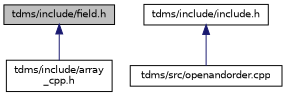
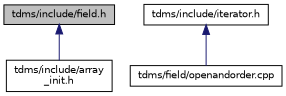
(206, 15) -> (206, 15)
(59, 76) -> (59, 76)
(206, 76) -> (206, 76)
